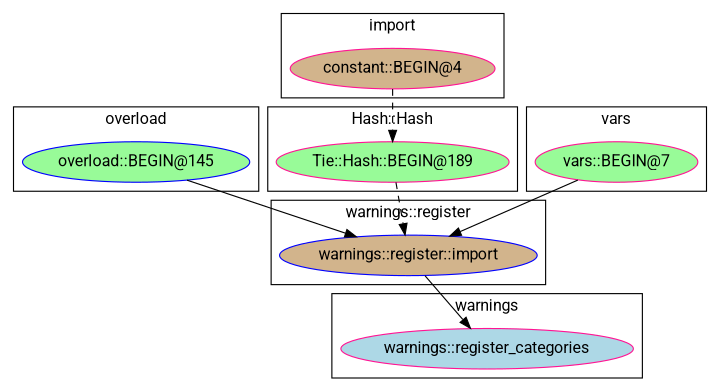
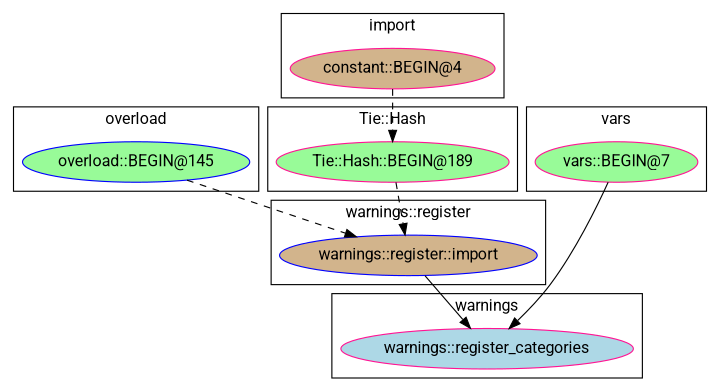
(393, 120) -> (393, 120)
(262, 205) -> (262, 205)
(516, 207) -> (569, 256)
